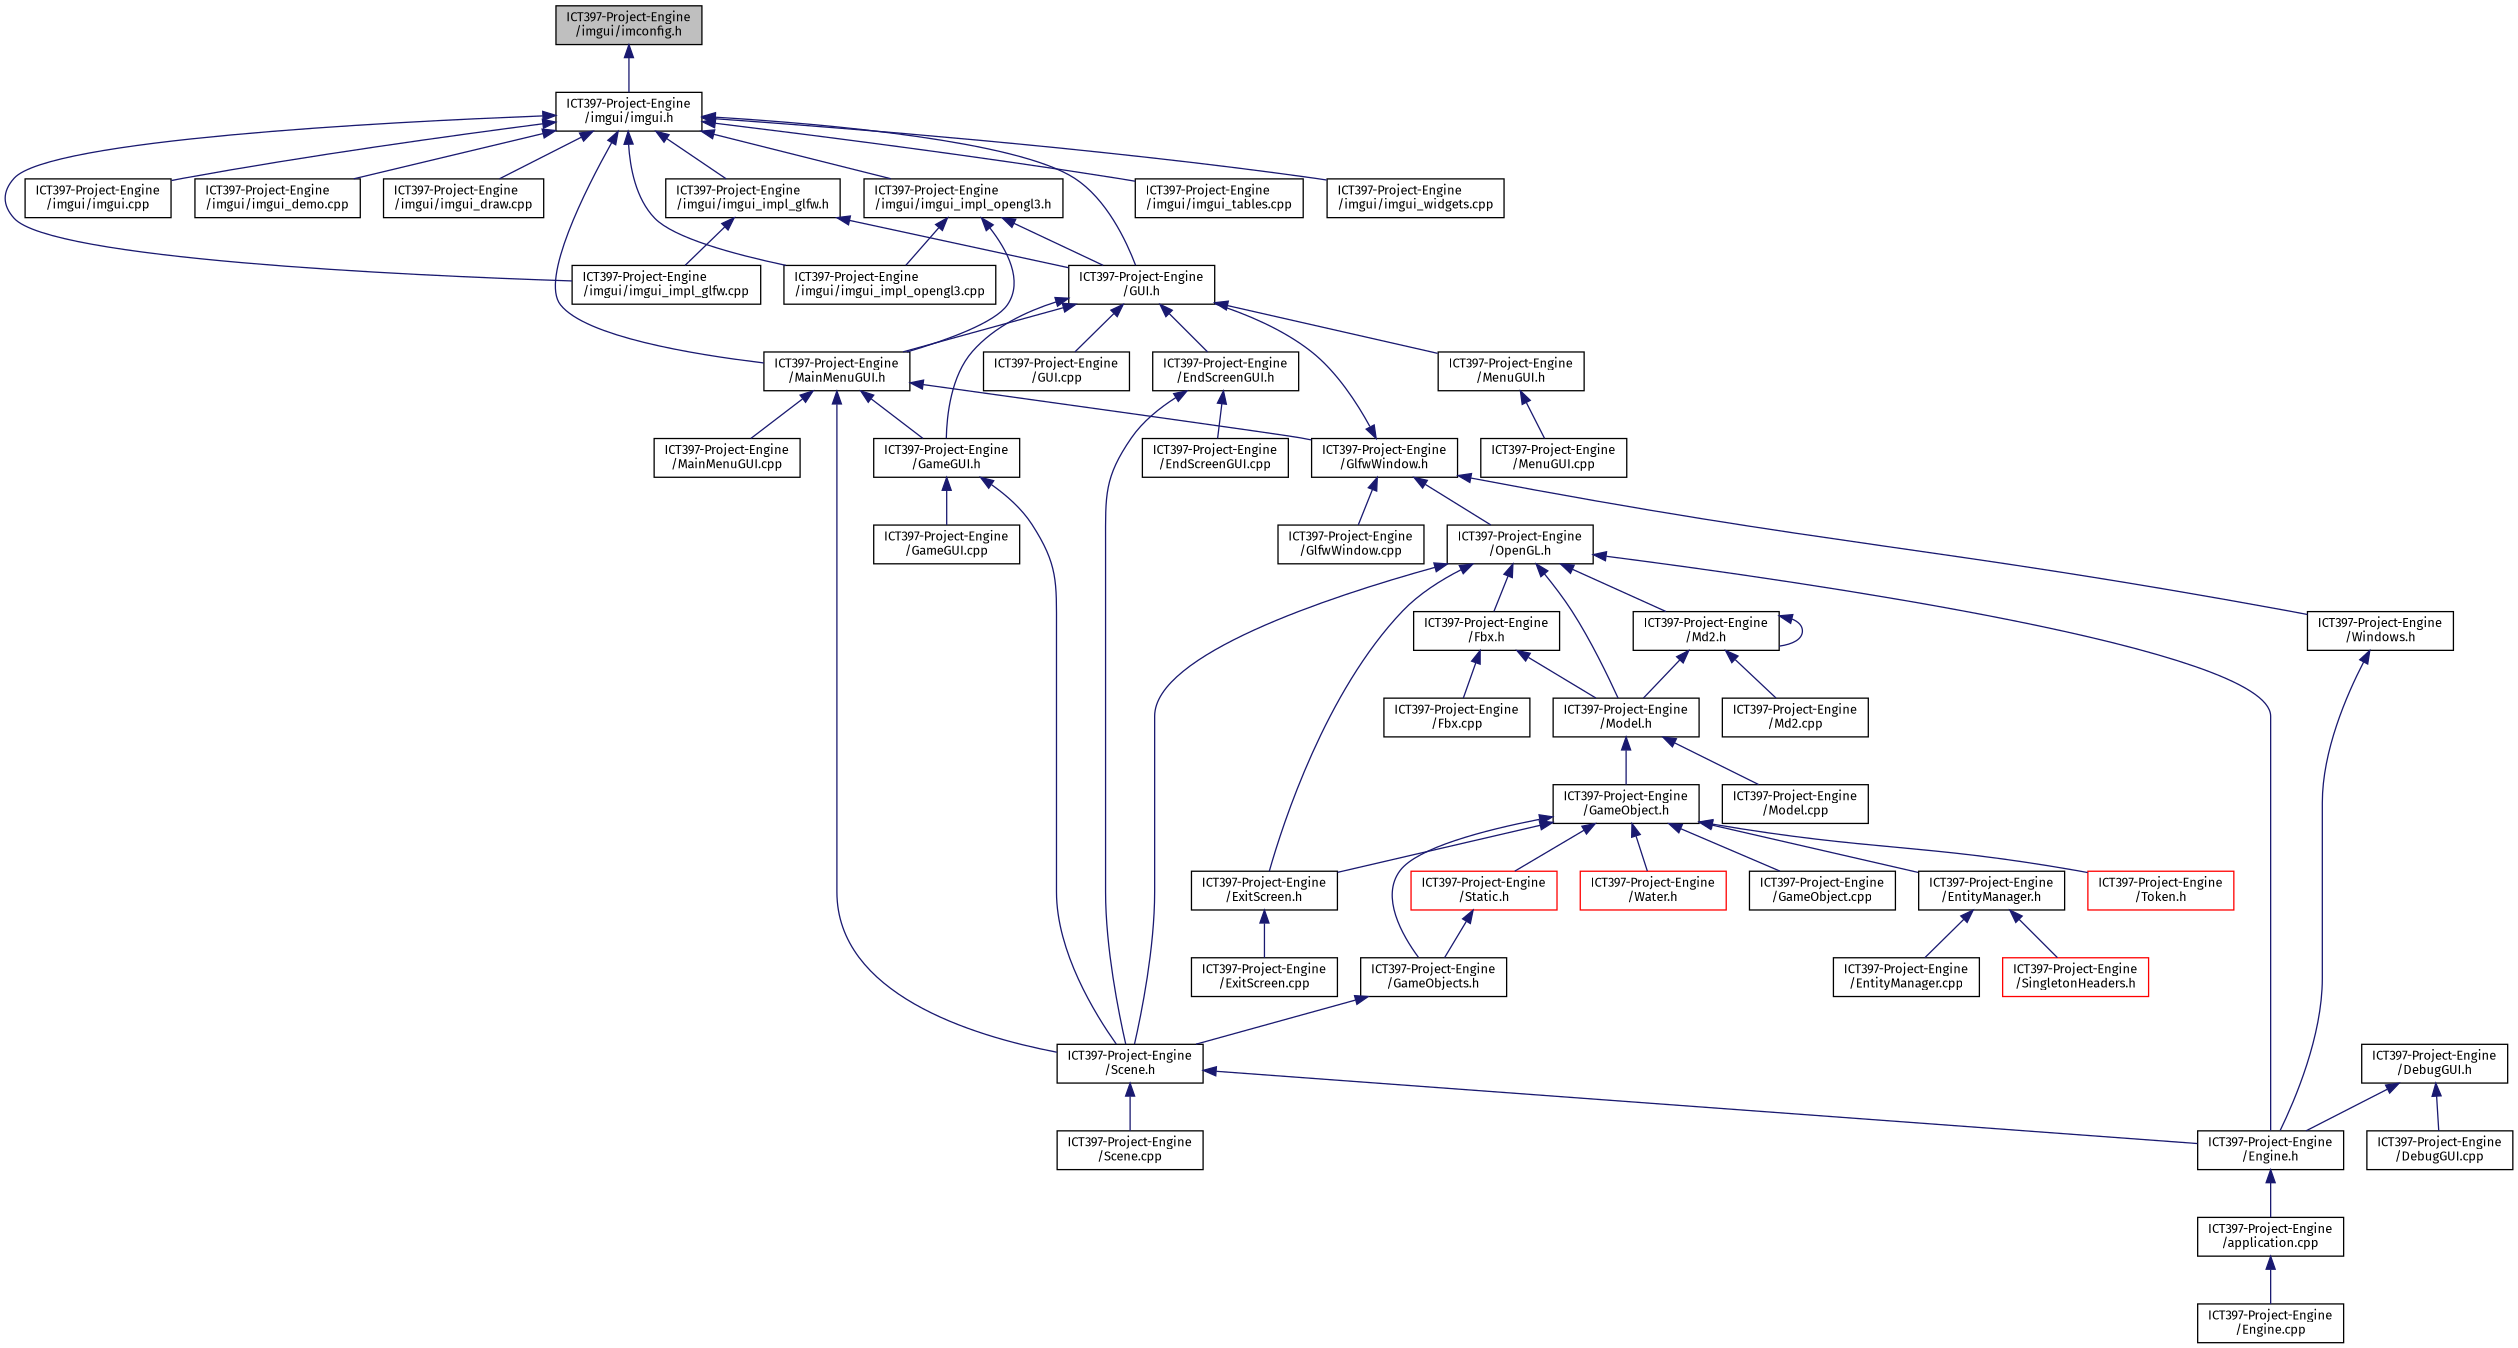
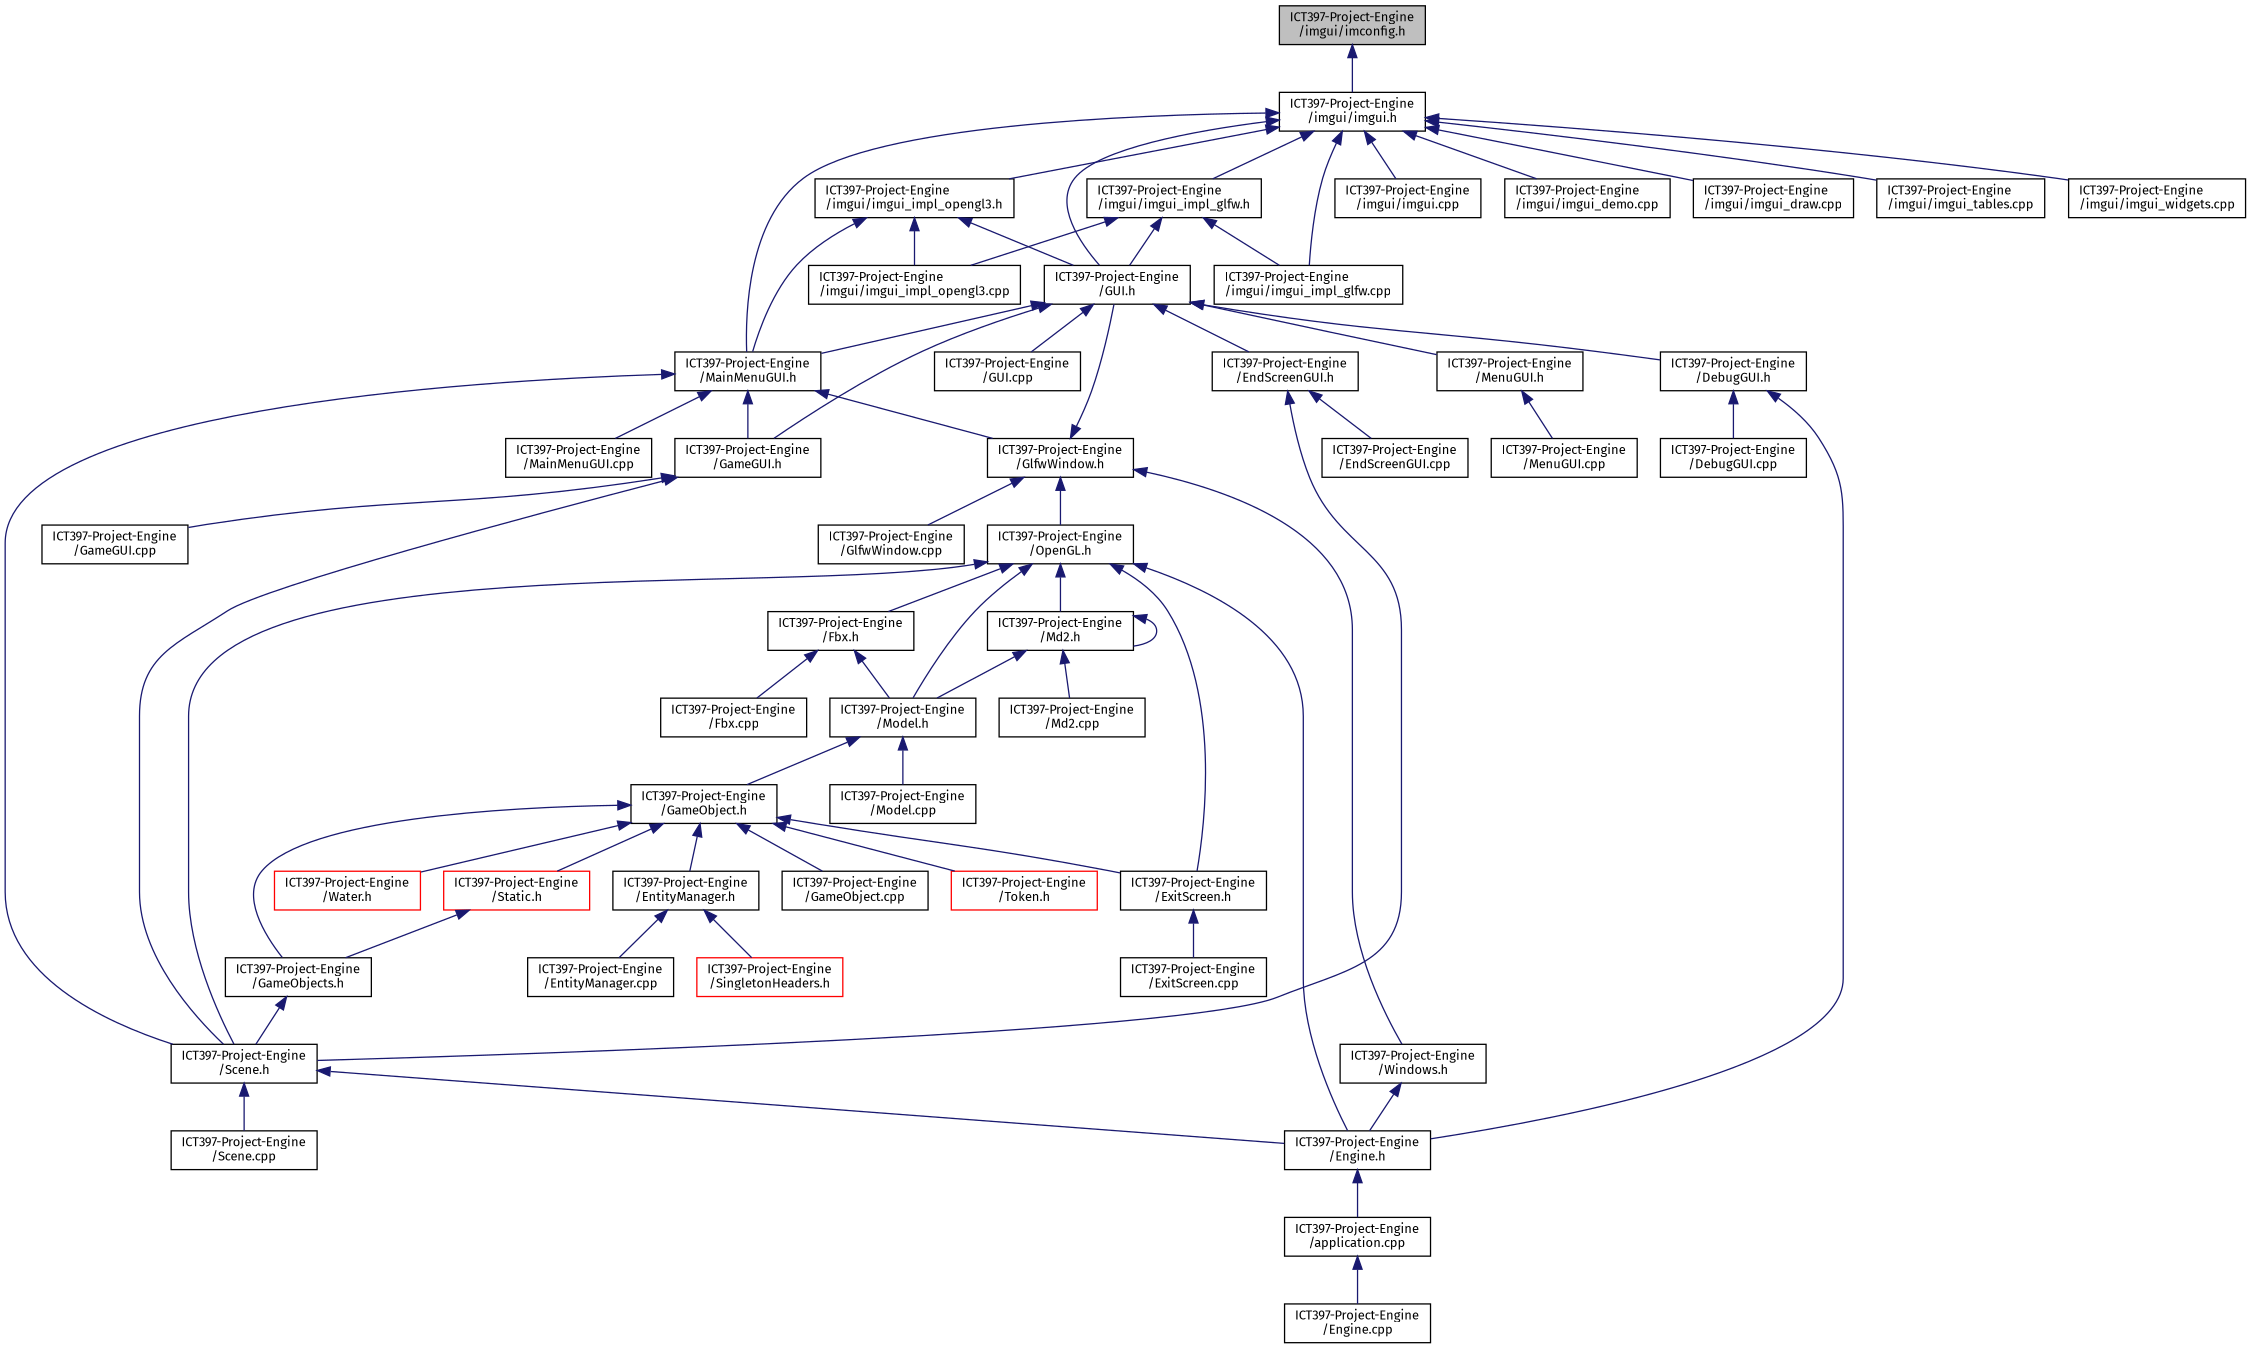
(680, 234) -> (1041, 243)
none -> (1432, 334)
